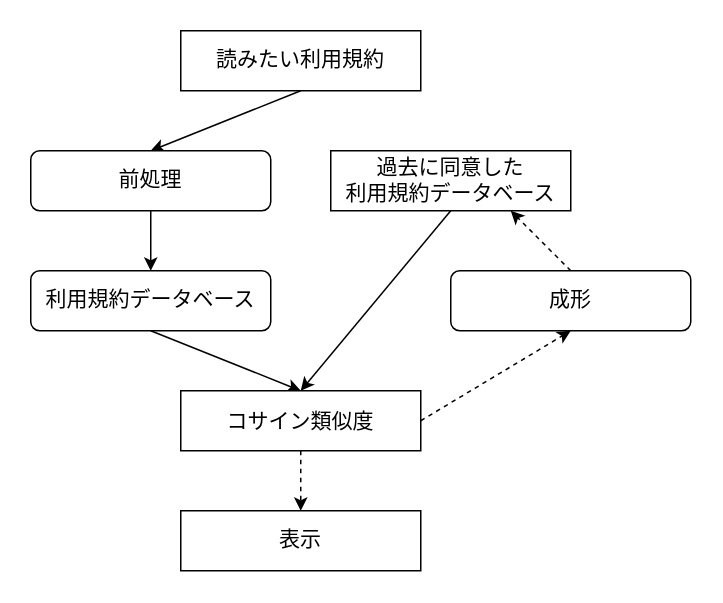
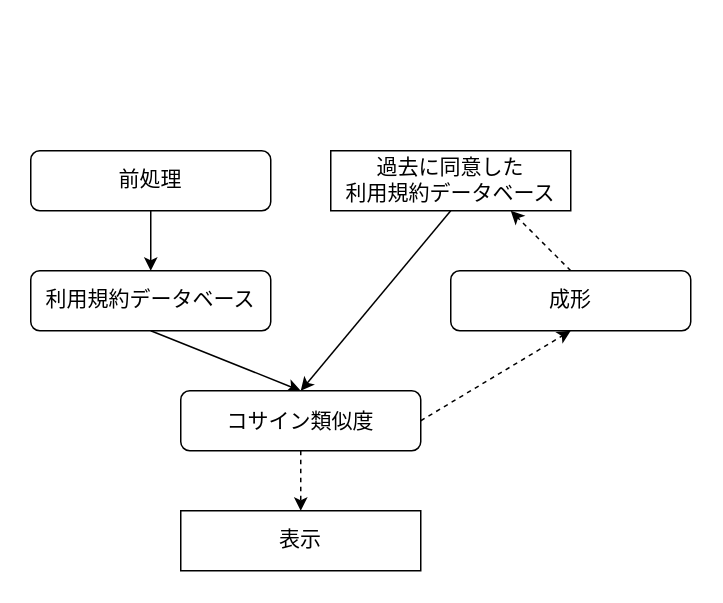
(301, 61) -> none
(230, 119) -> none
(301, 421) -> (301, 421)
